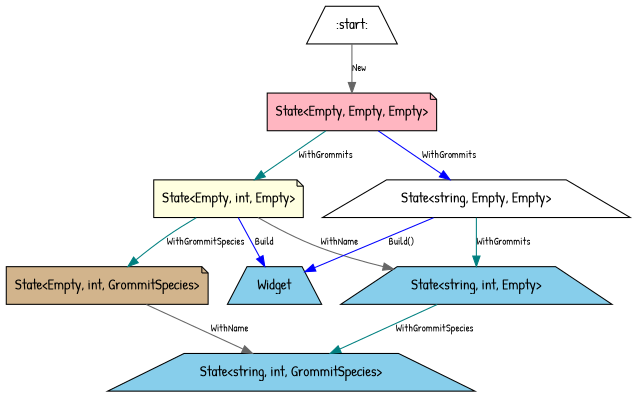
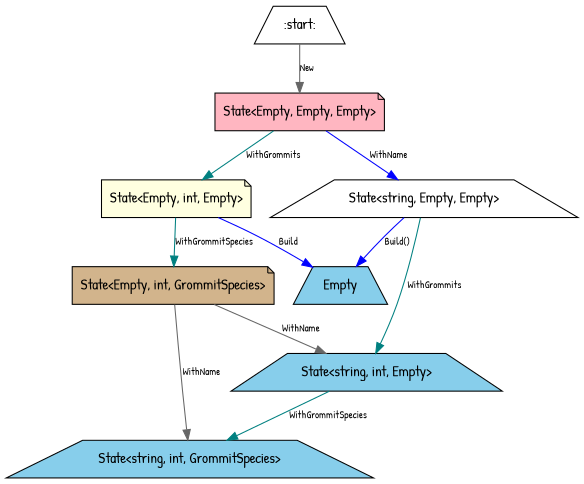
(449, 155) -> (389, 155)
(319, 247) -> (265, 327)
(275, 286) -> (340, 286)
